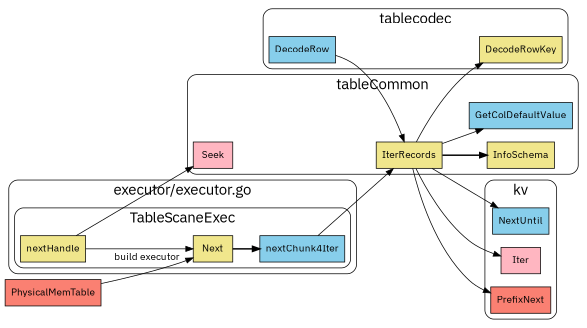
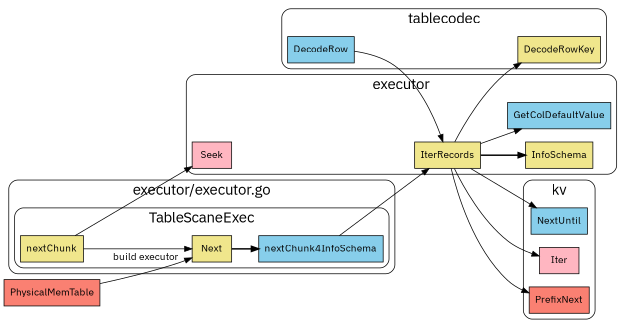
(383, 86) -> (401, 86)
(53, 249) -> (52, 249)
(302, 249) -> (321, 249)
